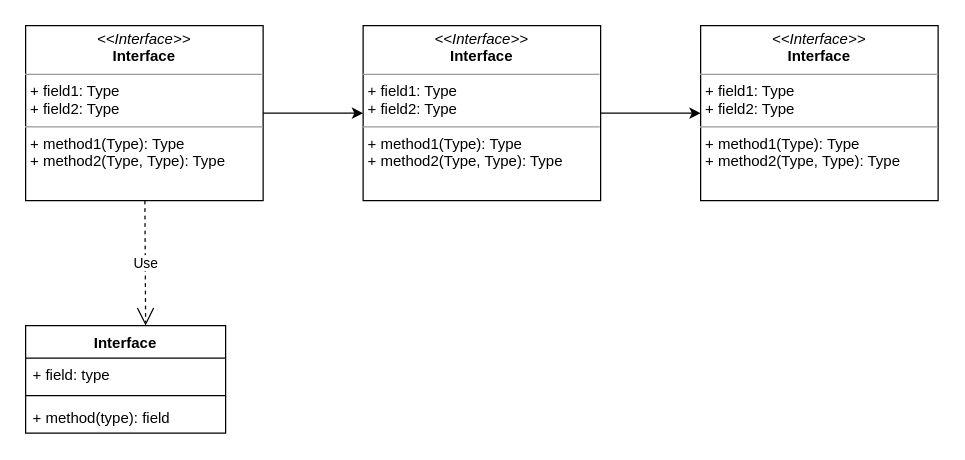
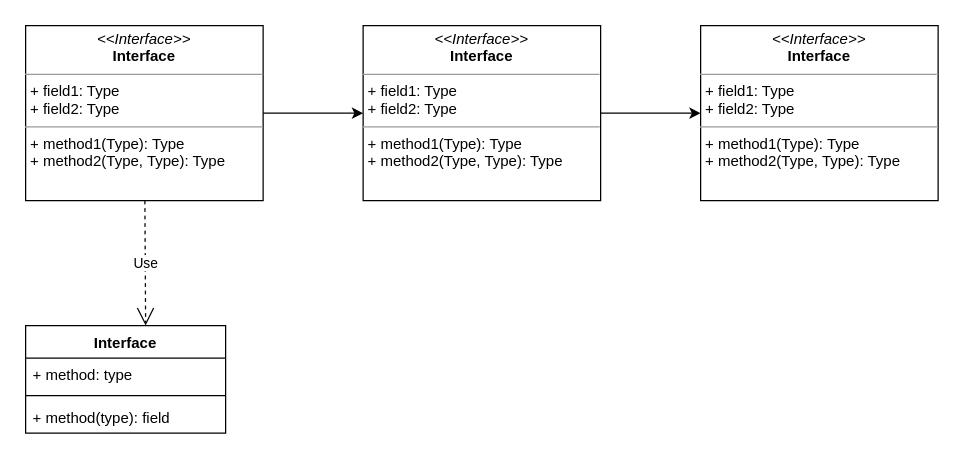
(77, 375) -> (85, 375)
